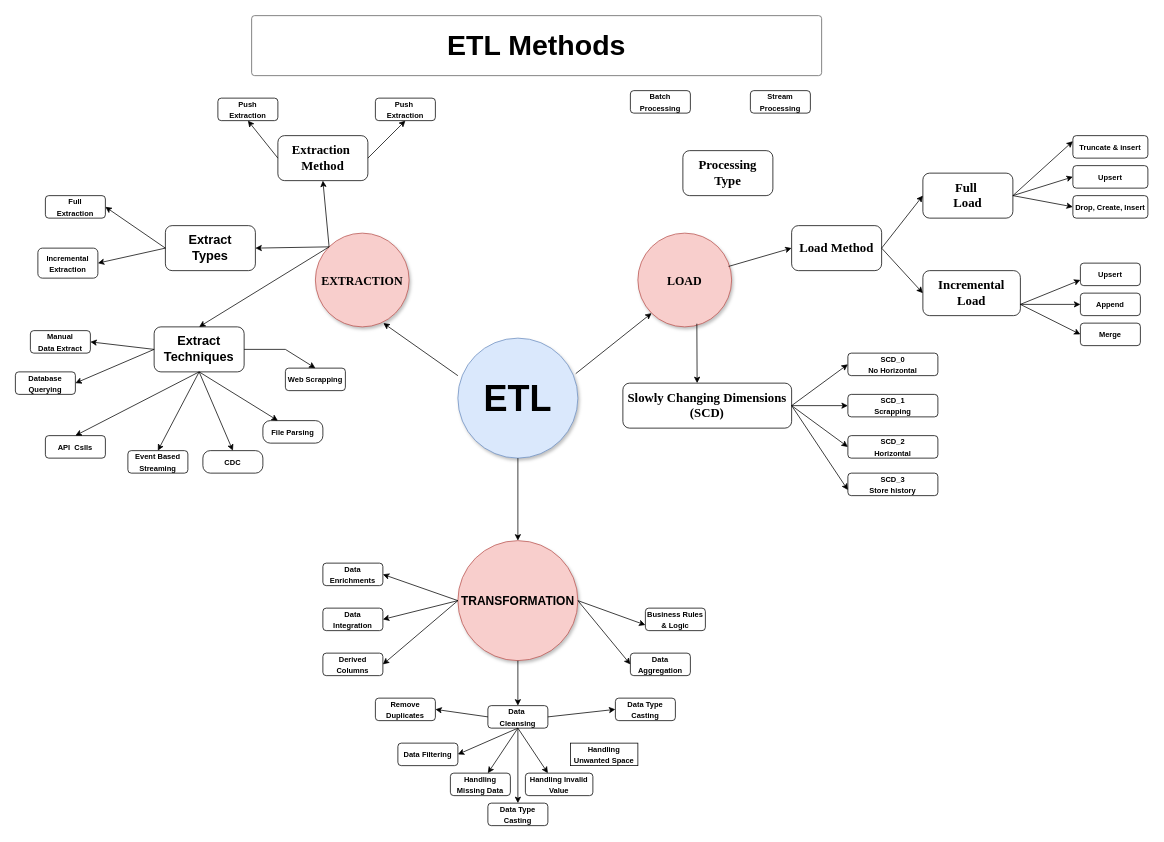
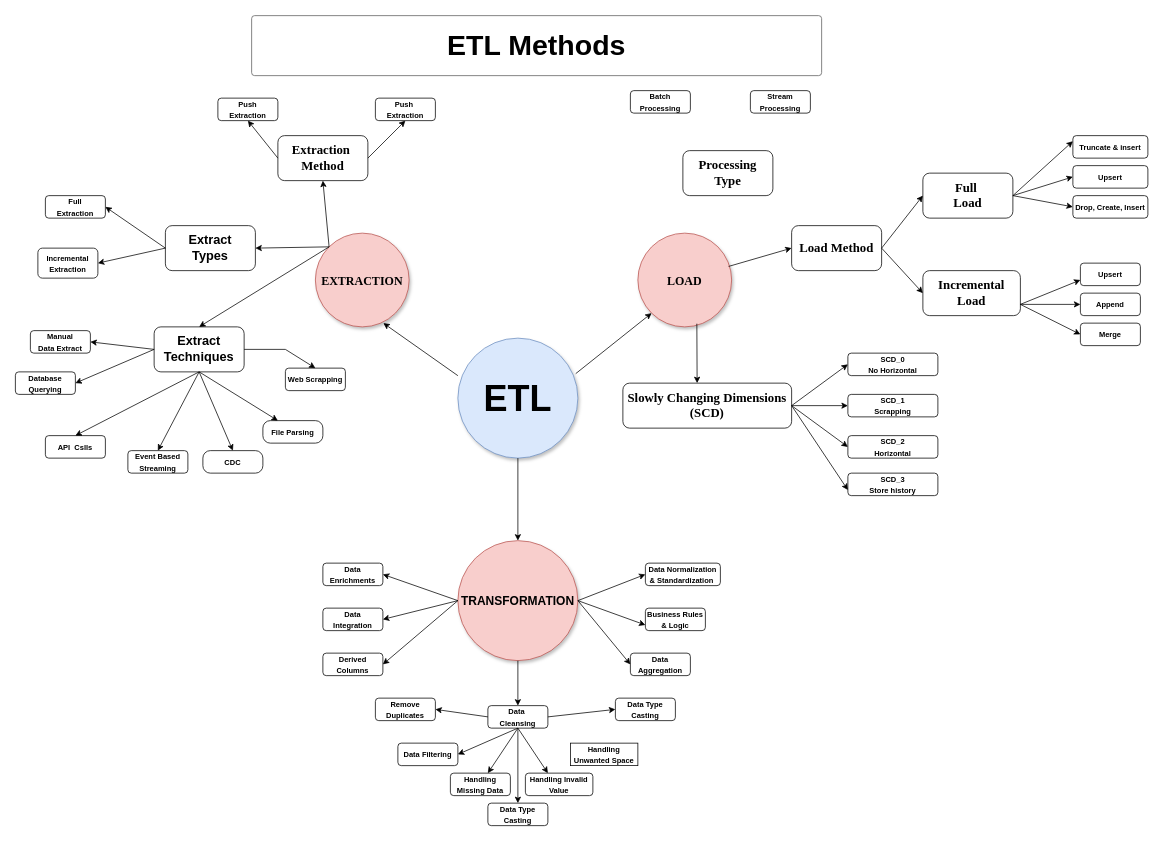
none -> (683, 574)
none -> (611, 588)
